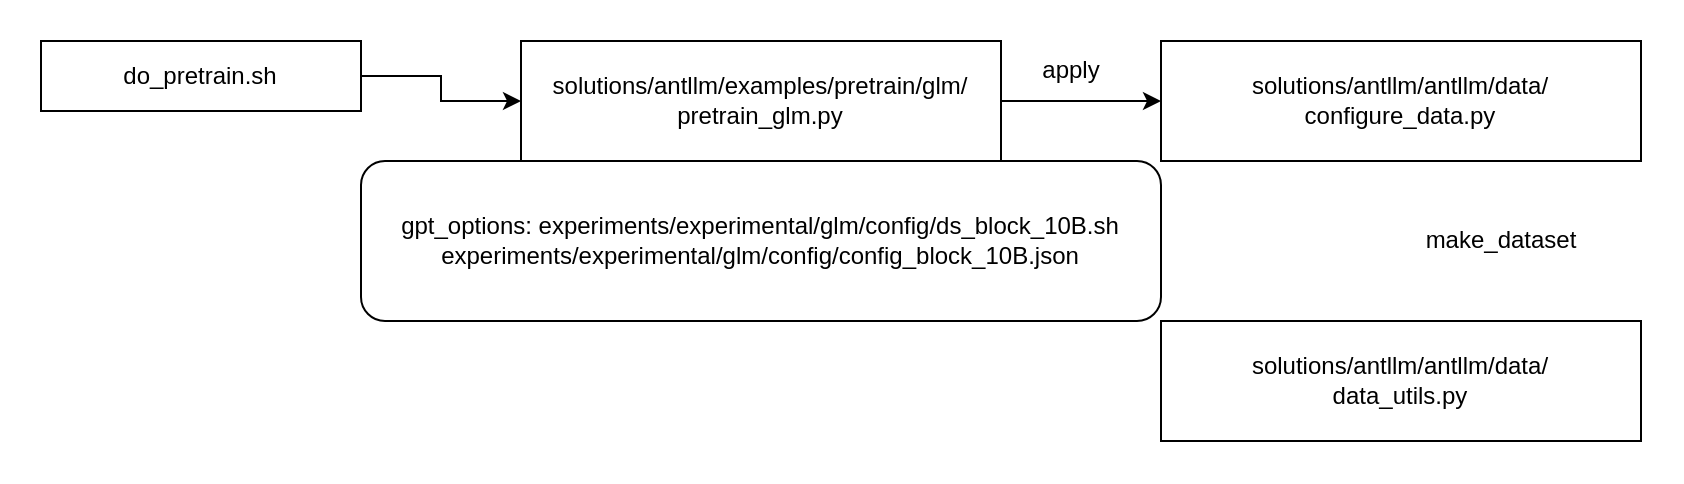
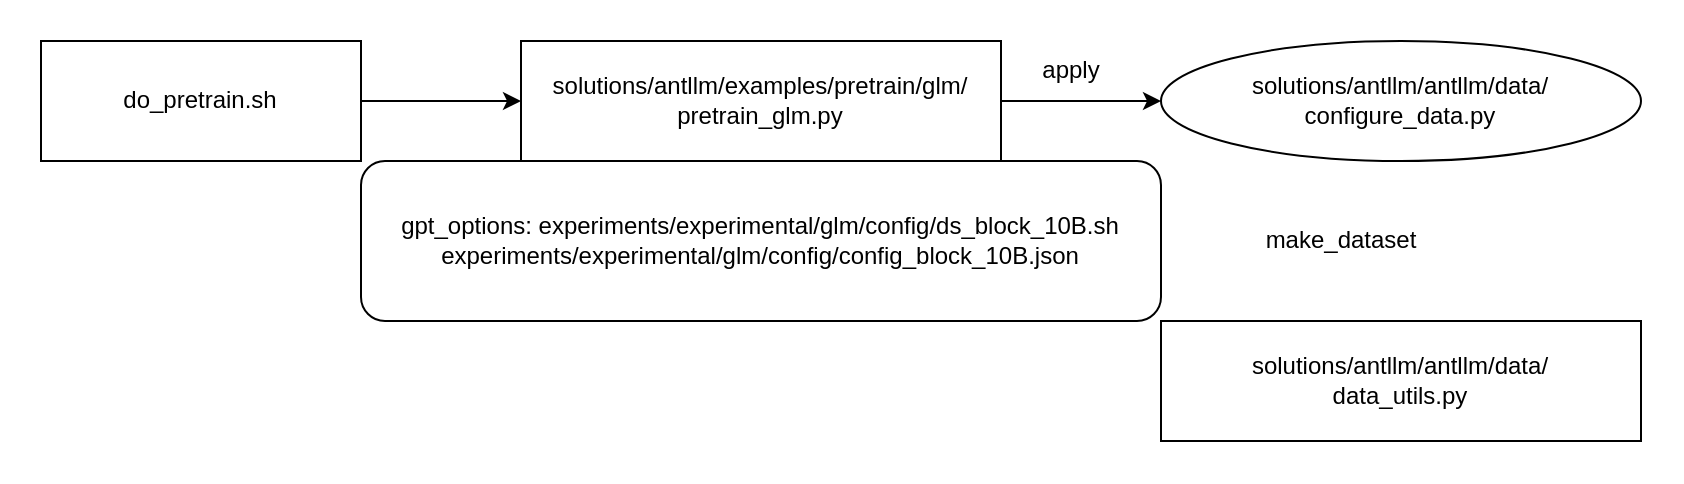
(201, 76) -> (201, 101)
(1401, 101) -> (1401, 101)
(1501, 241) -> (1341, 241)
